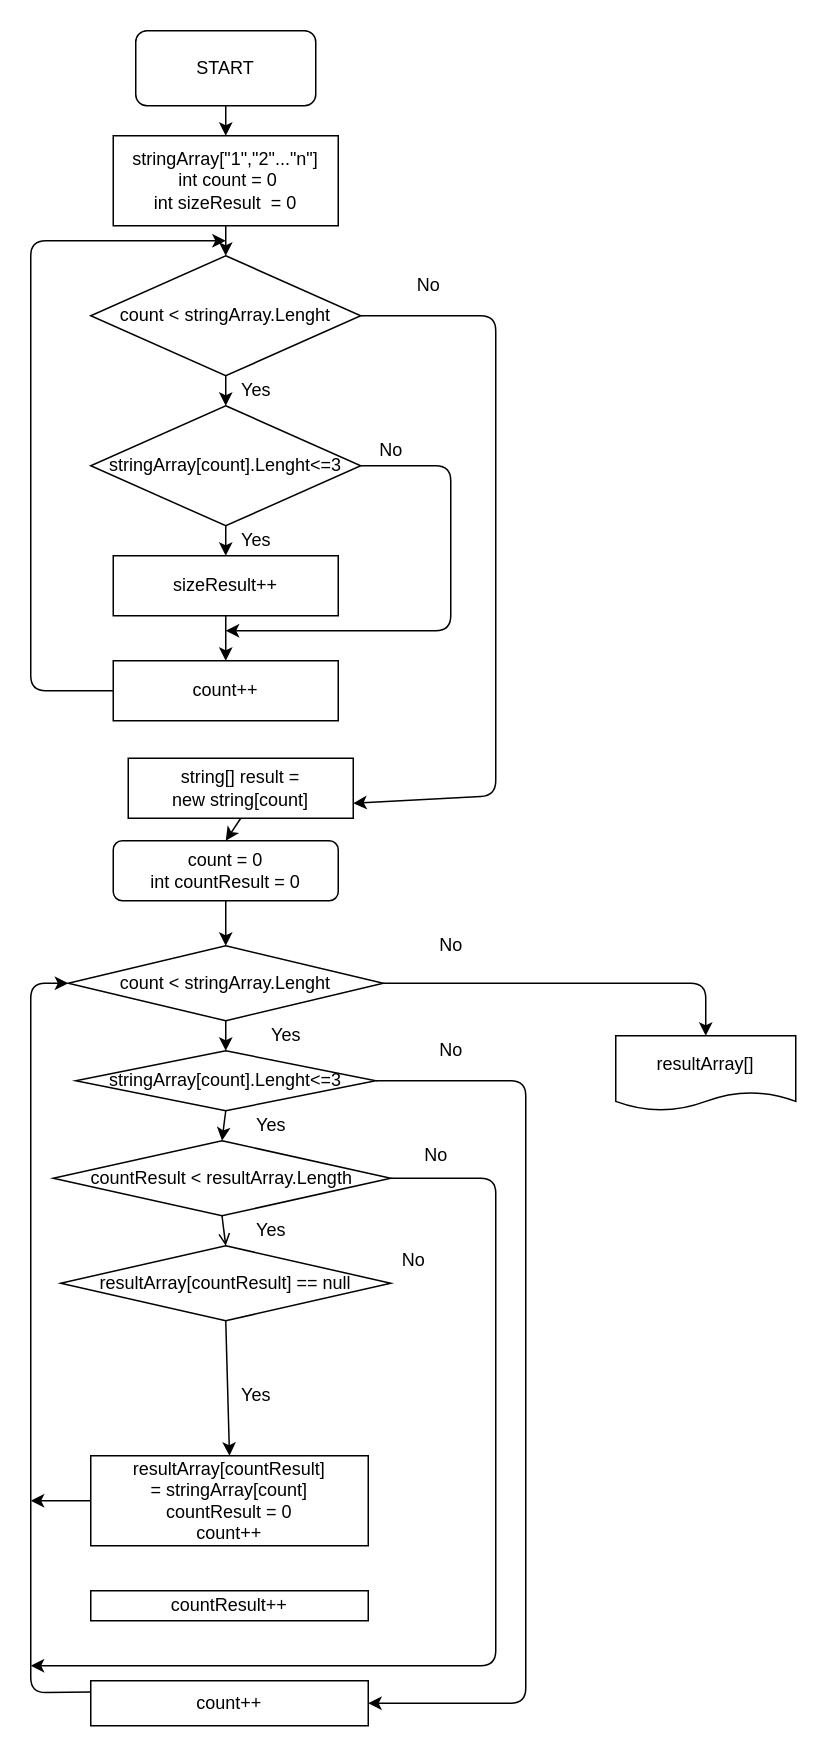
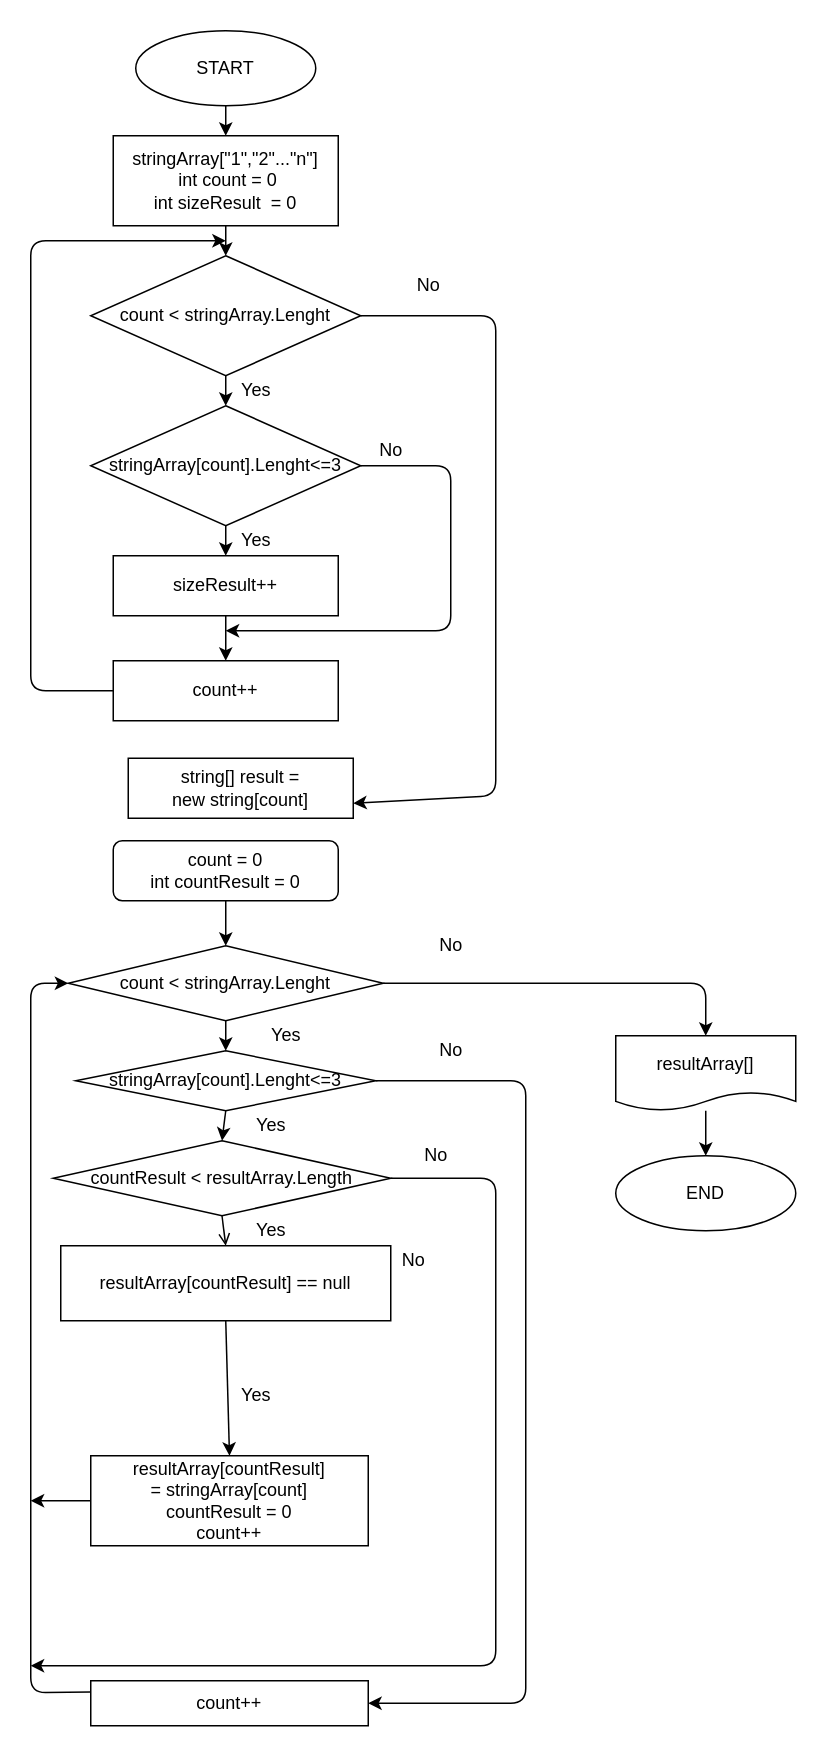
(226, 68) -> (226, 68)
(236, 825) -> none
none -> (706, 1128)
none -> (706, 1193)
(226, 1283) -> (226, 1283)
(230, 1606) -> none
